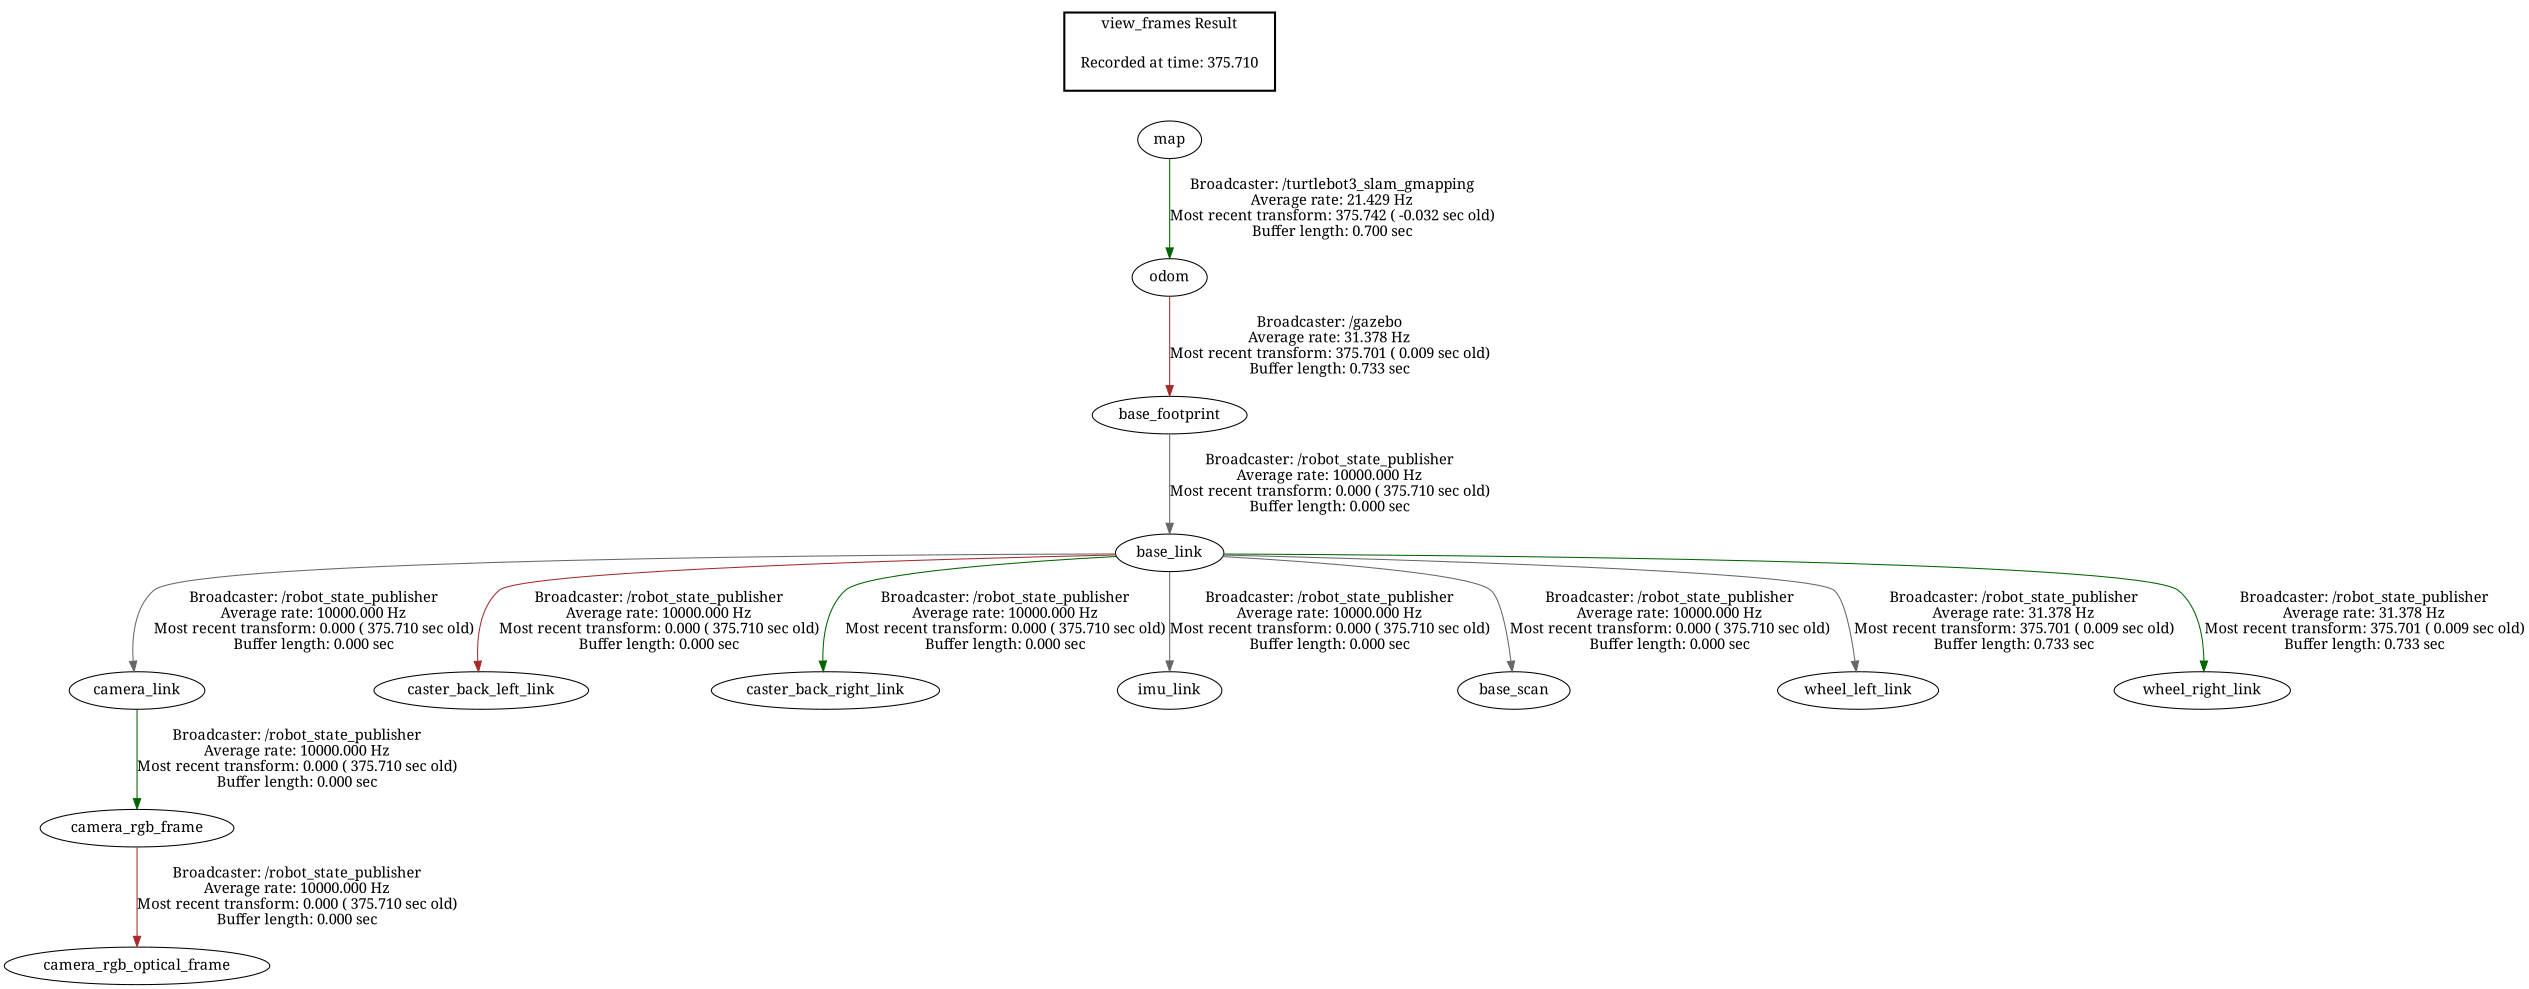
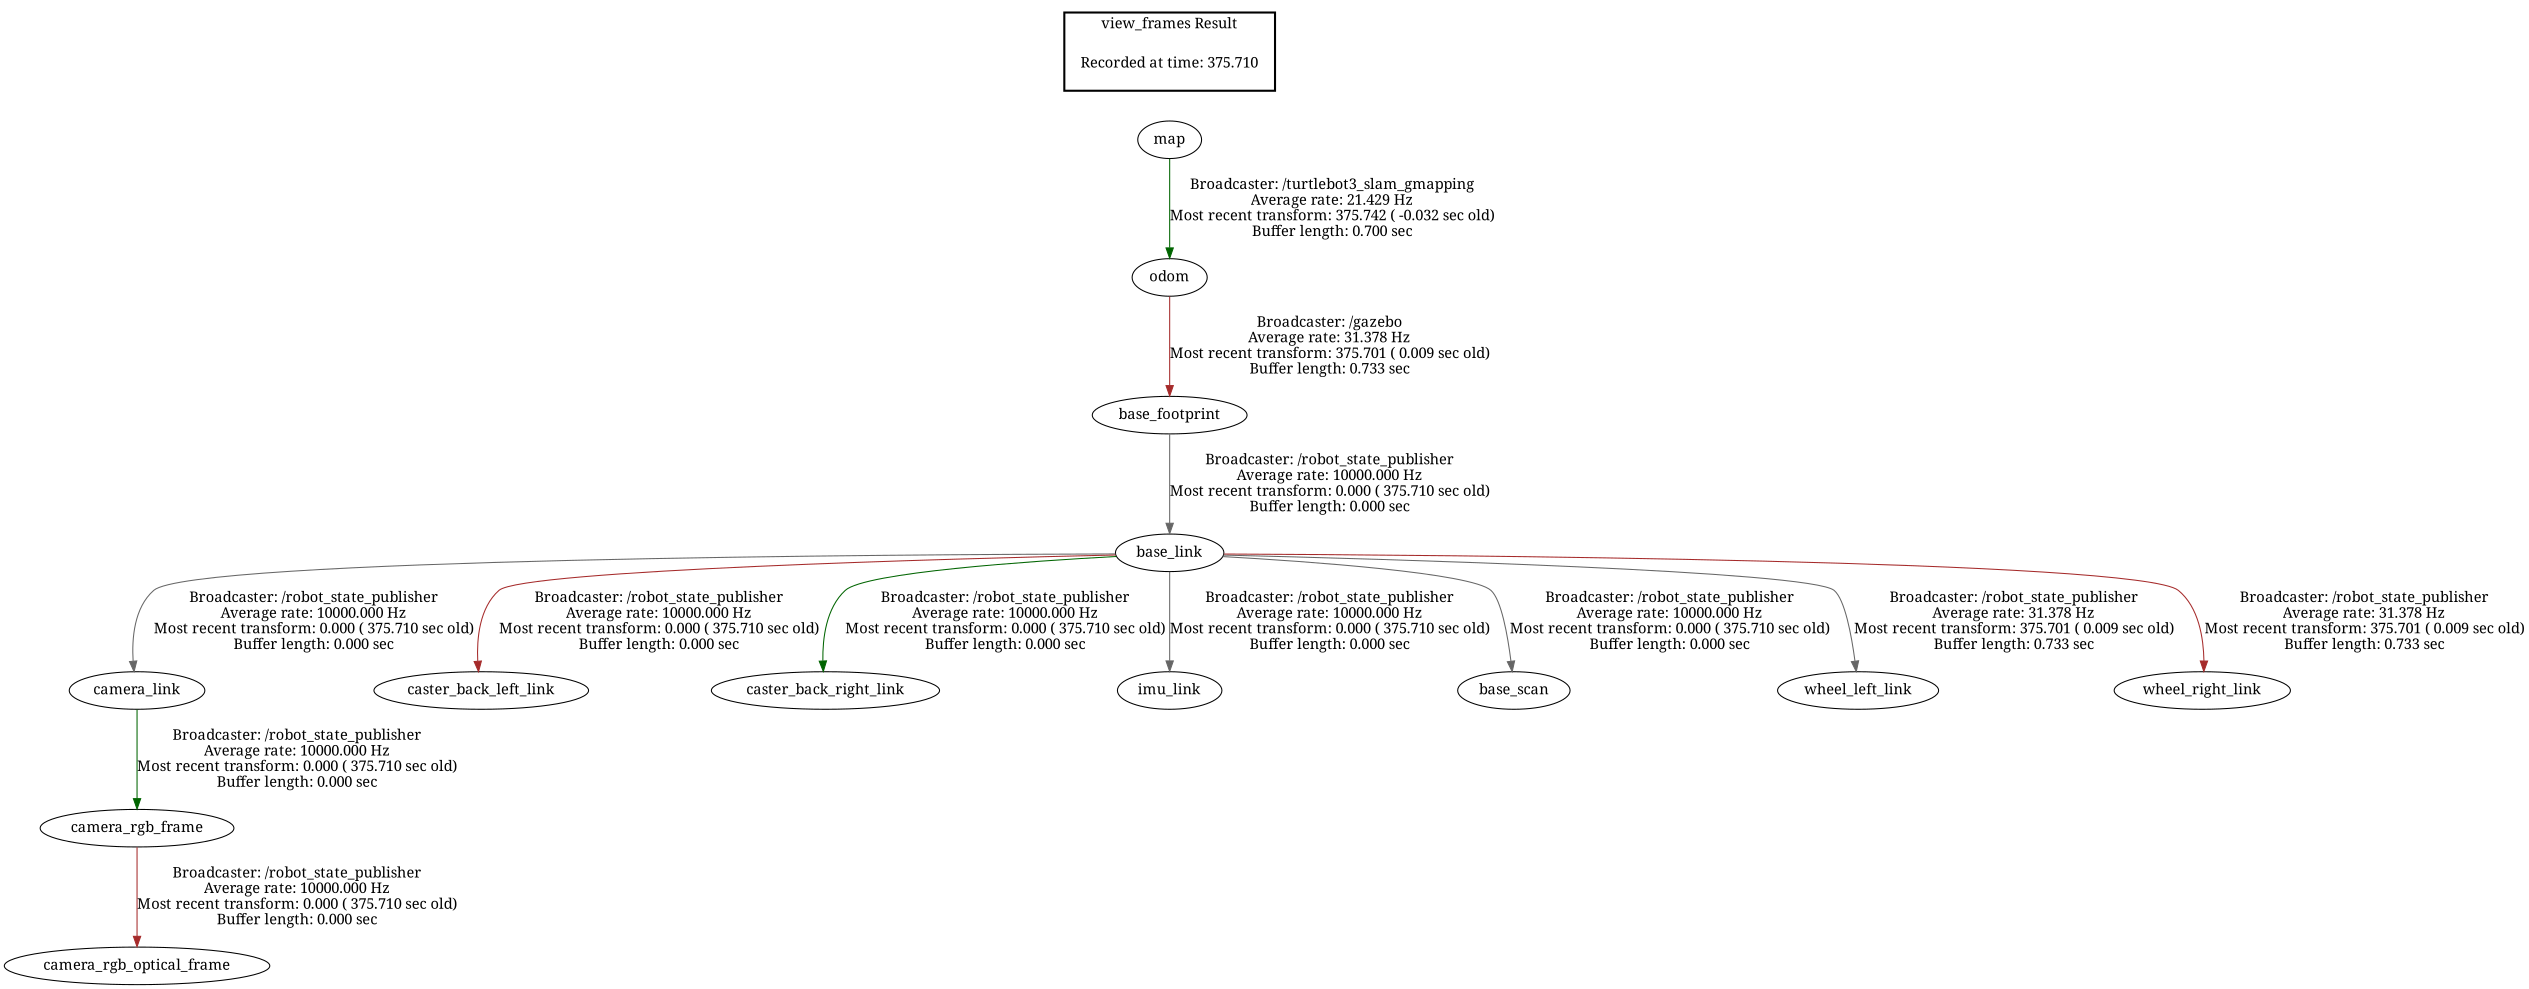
(1741, 561) -> (1741, 561)
